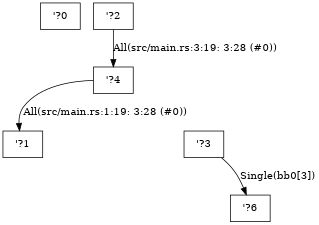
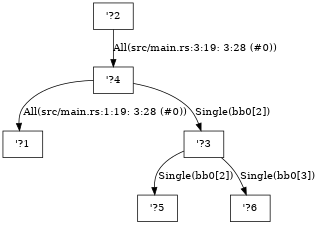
(60, 16) -> none
none -> (171, 96)
none -> (158, 208)
